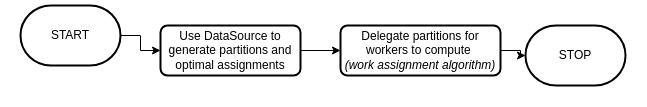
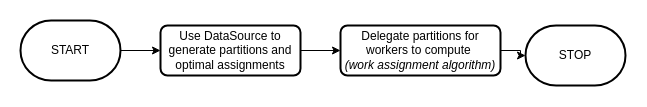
(71, 36) -> (71, 51)
